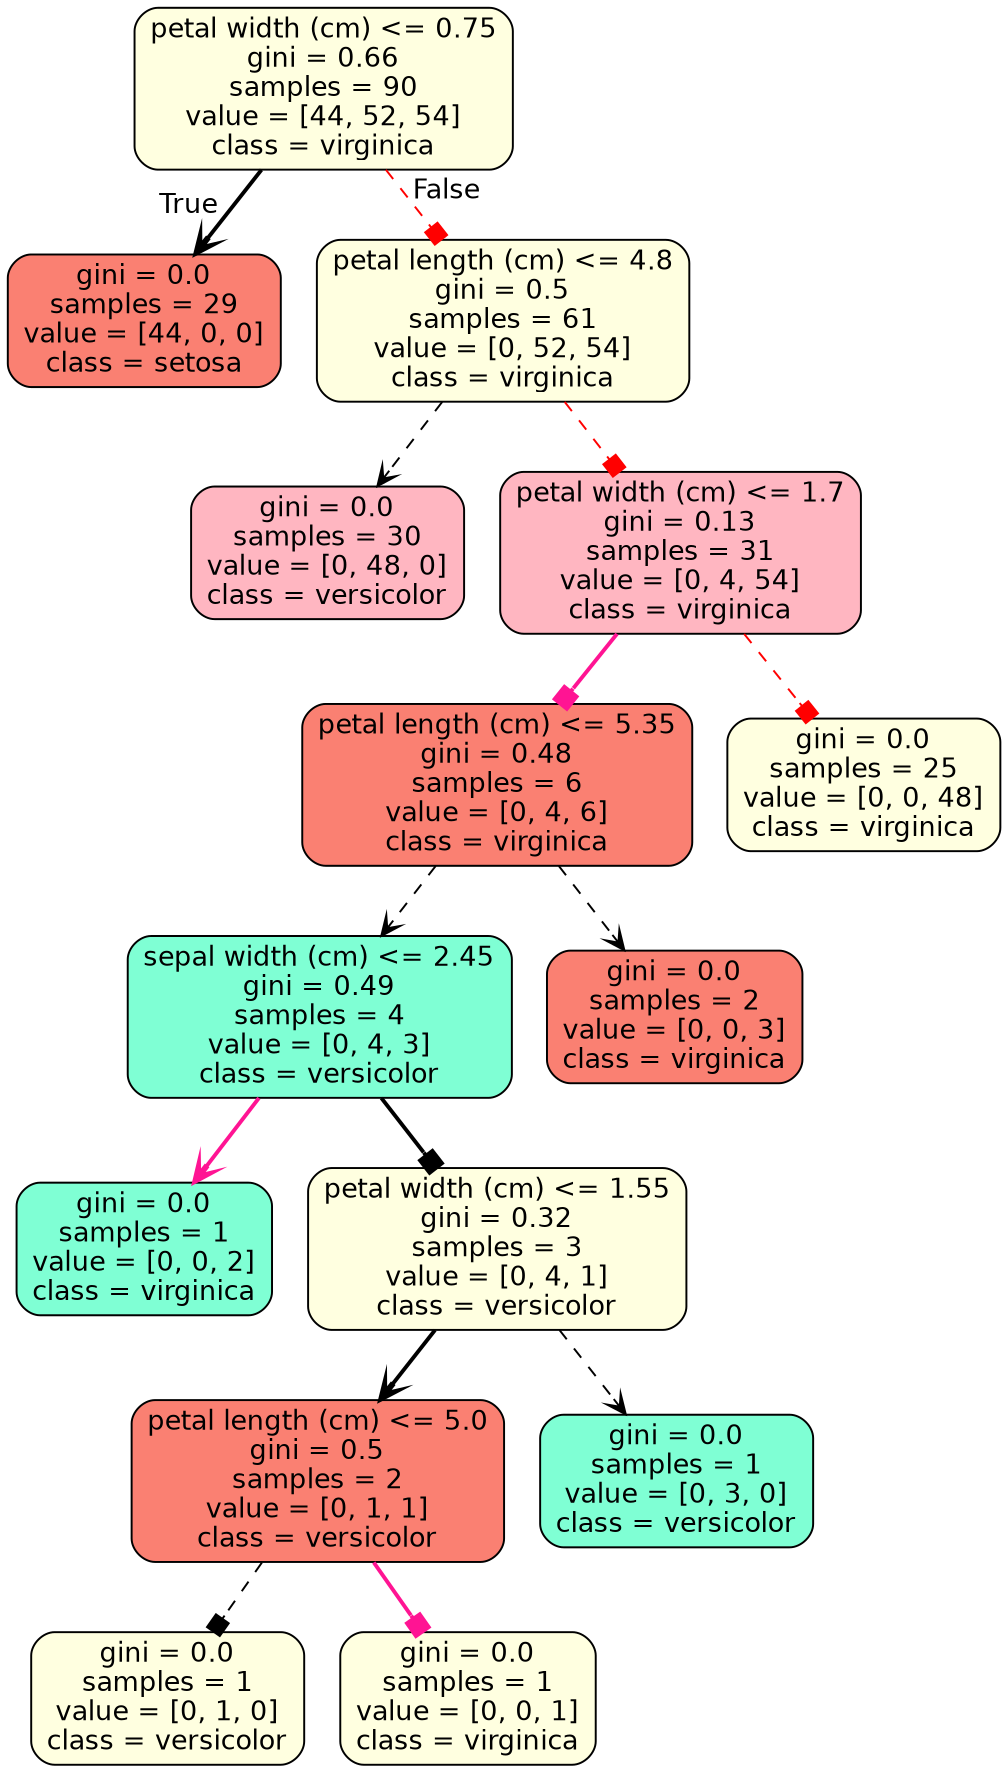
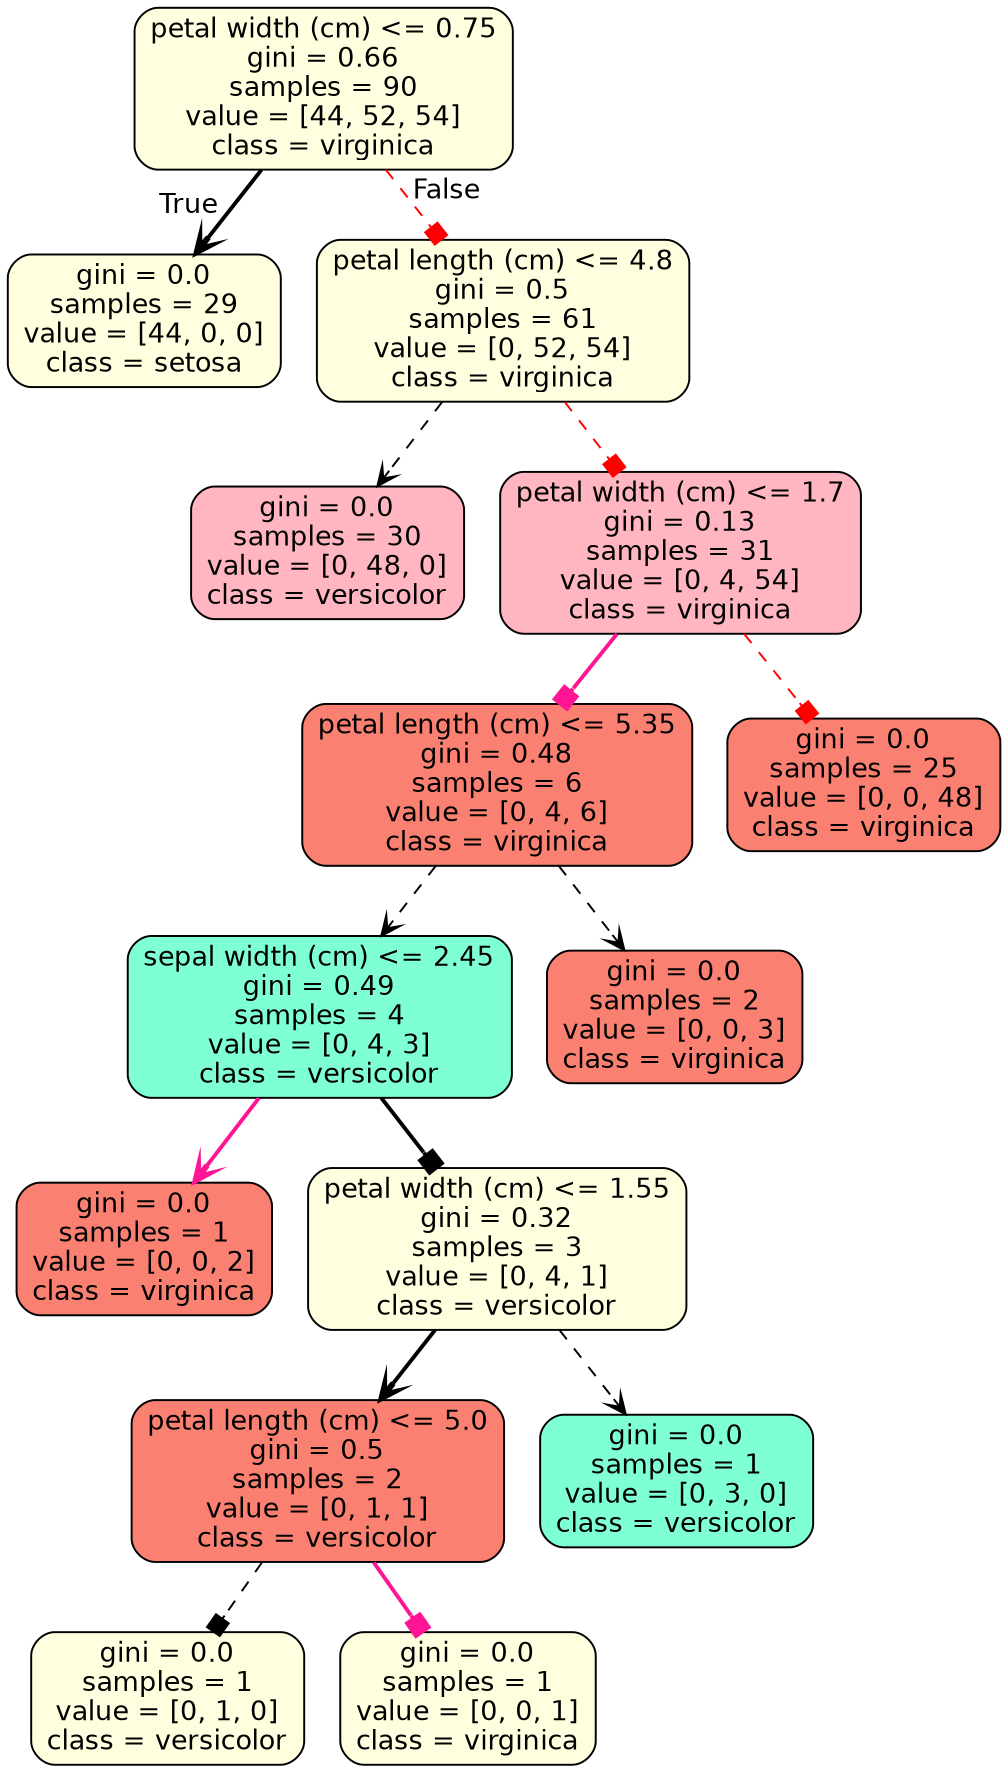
(144, 321) -> (144, 321)
(864, 785) -> (864, 785)
(144, 1249) -> (144, 1249)
